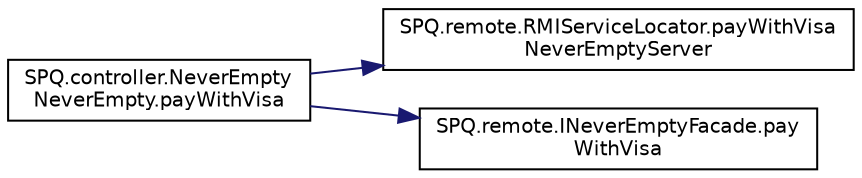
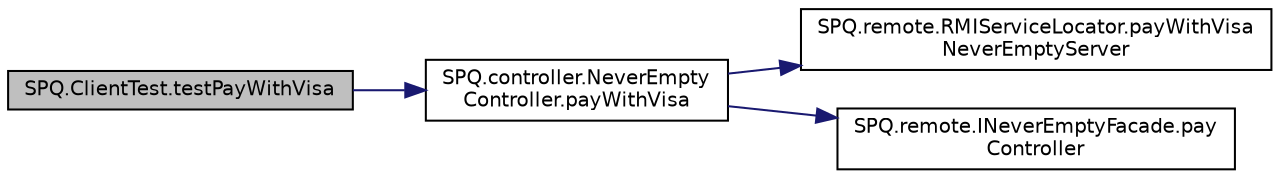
(159, 90) -> (577, 90)
none -> (180, 90)
(618, 139) -> (1036, 139)
